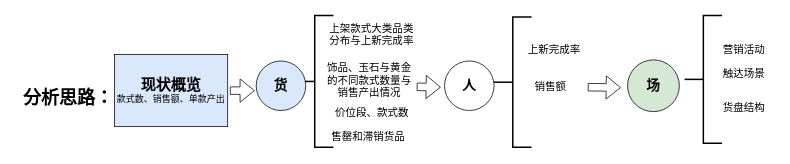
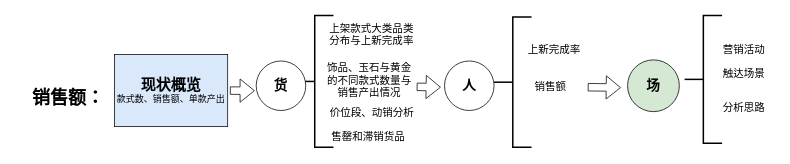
(281, 86) -> (281, 86)
(68, 98) -> (68, 98)
(744, 108) -> (744, 108)
(372, 112) -> (372, 112)
